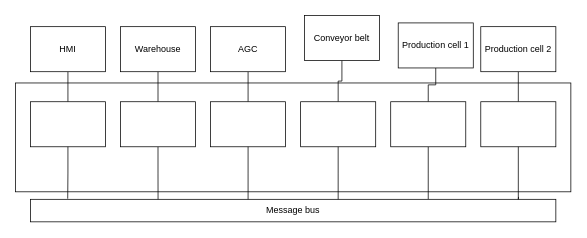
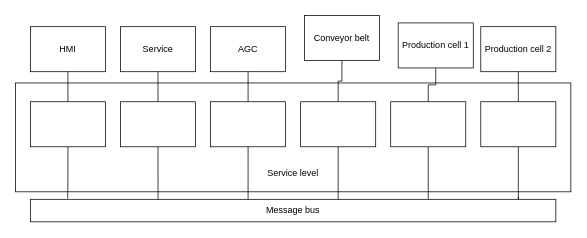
(158, 49) -> (158, 49)
none -> (293, 173)
